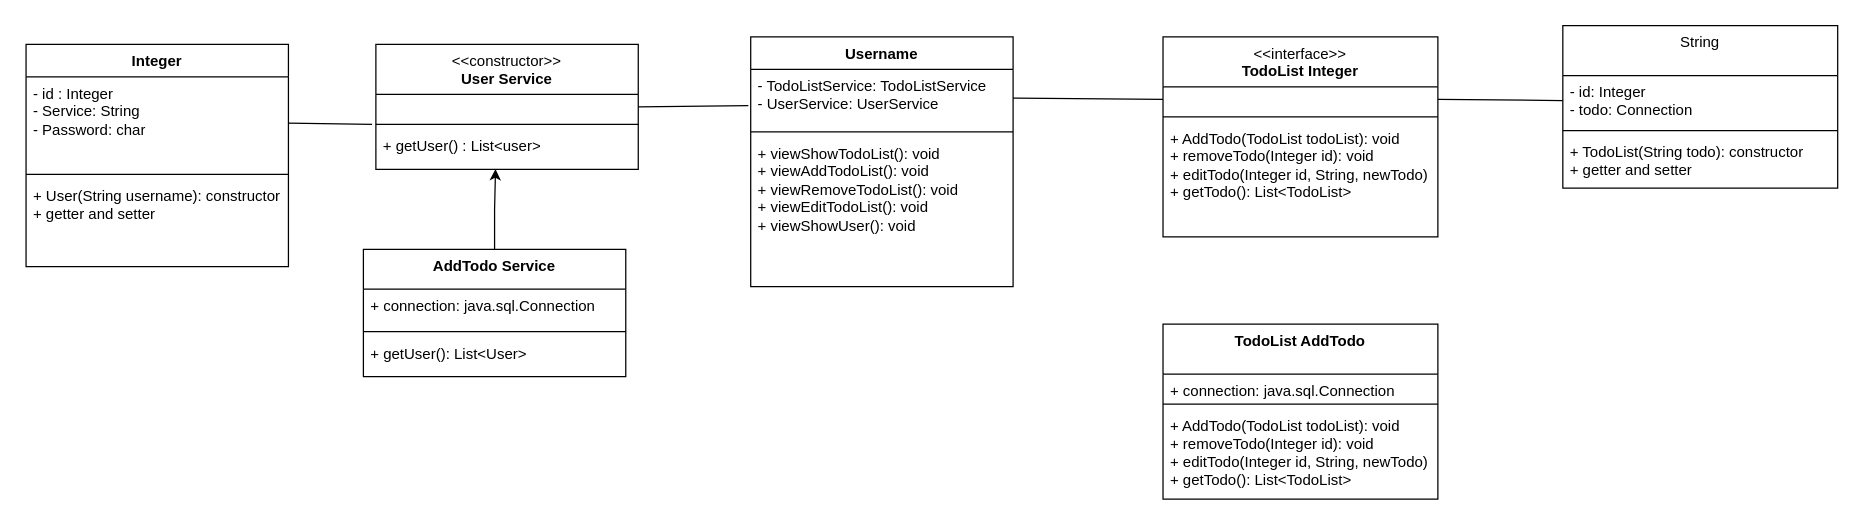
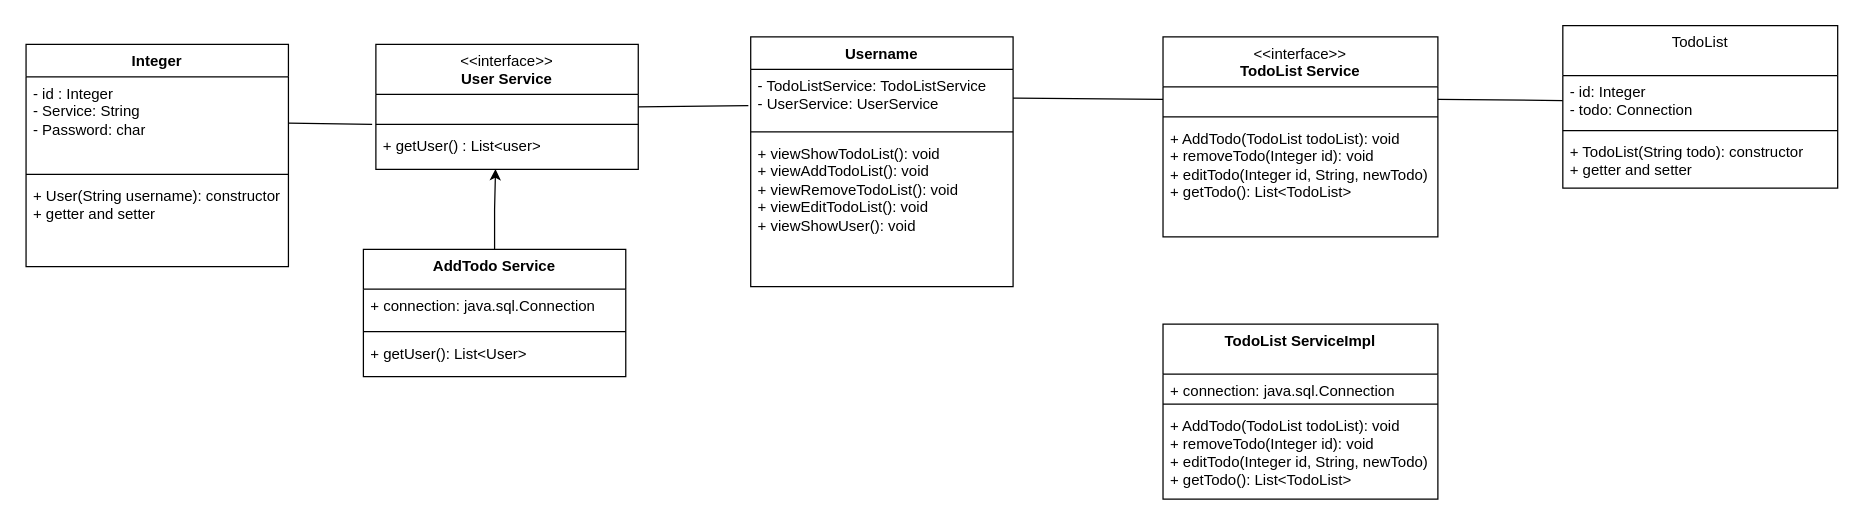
(1701, 43) -> (1701, 43)
(1301, 64) -> (1301, 64)
(507, 71) -> (507, 71)
(1301, 342) -> (1301, 342)
